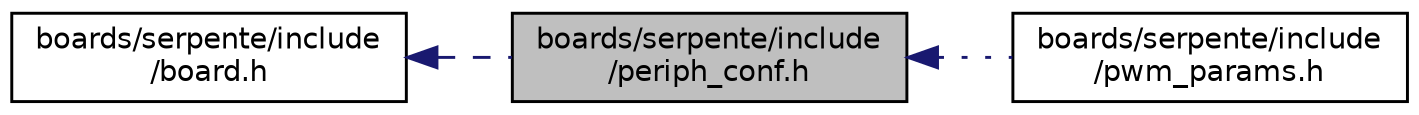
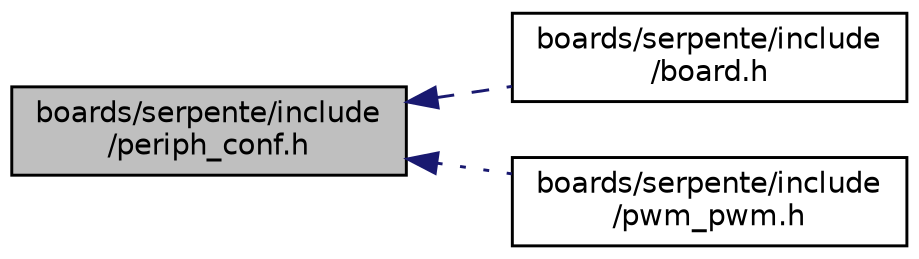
(475, 57) -> (474, 92)
(1210, 57) -> (710, 202)
